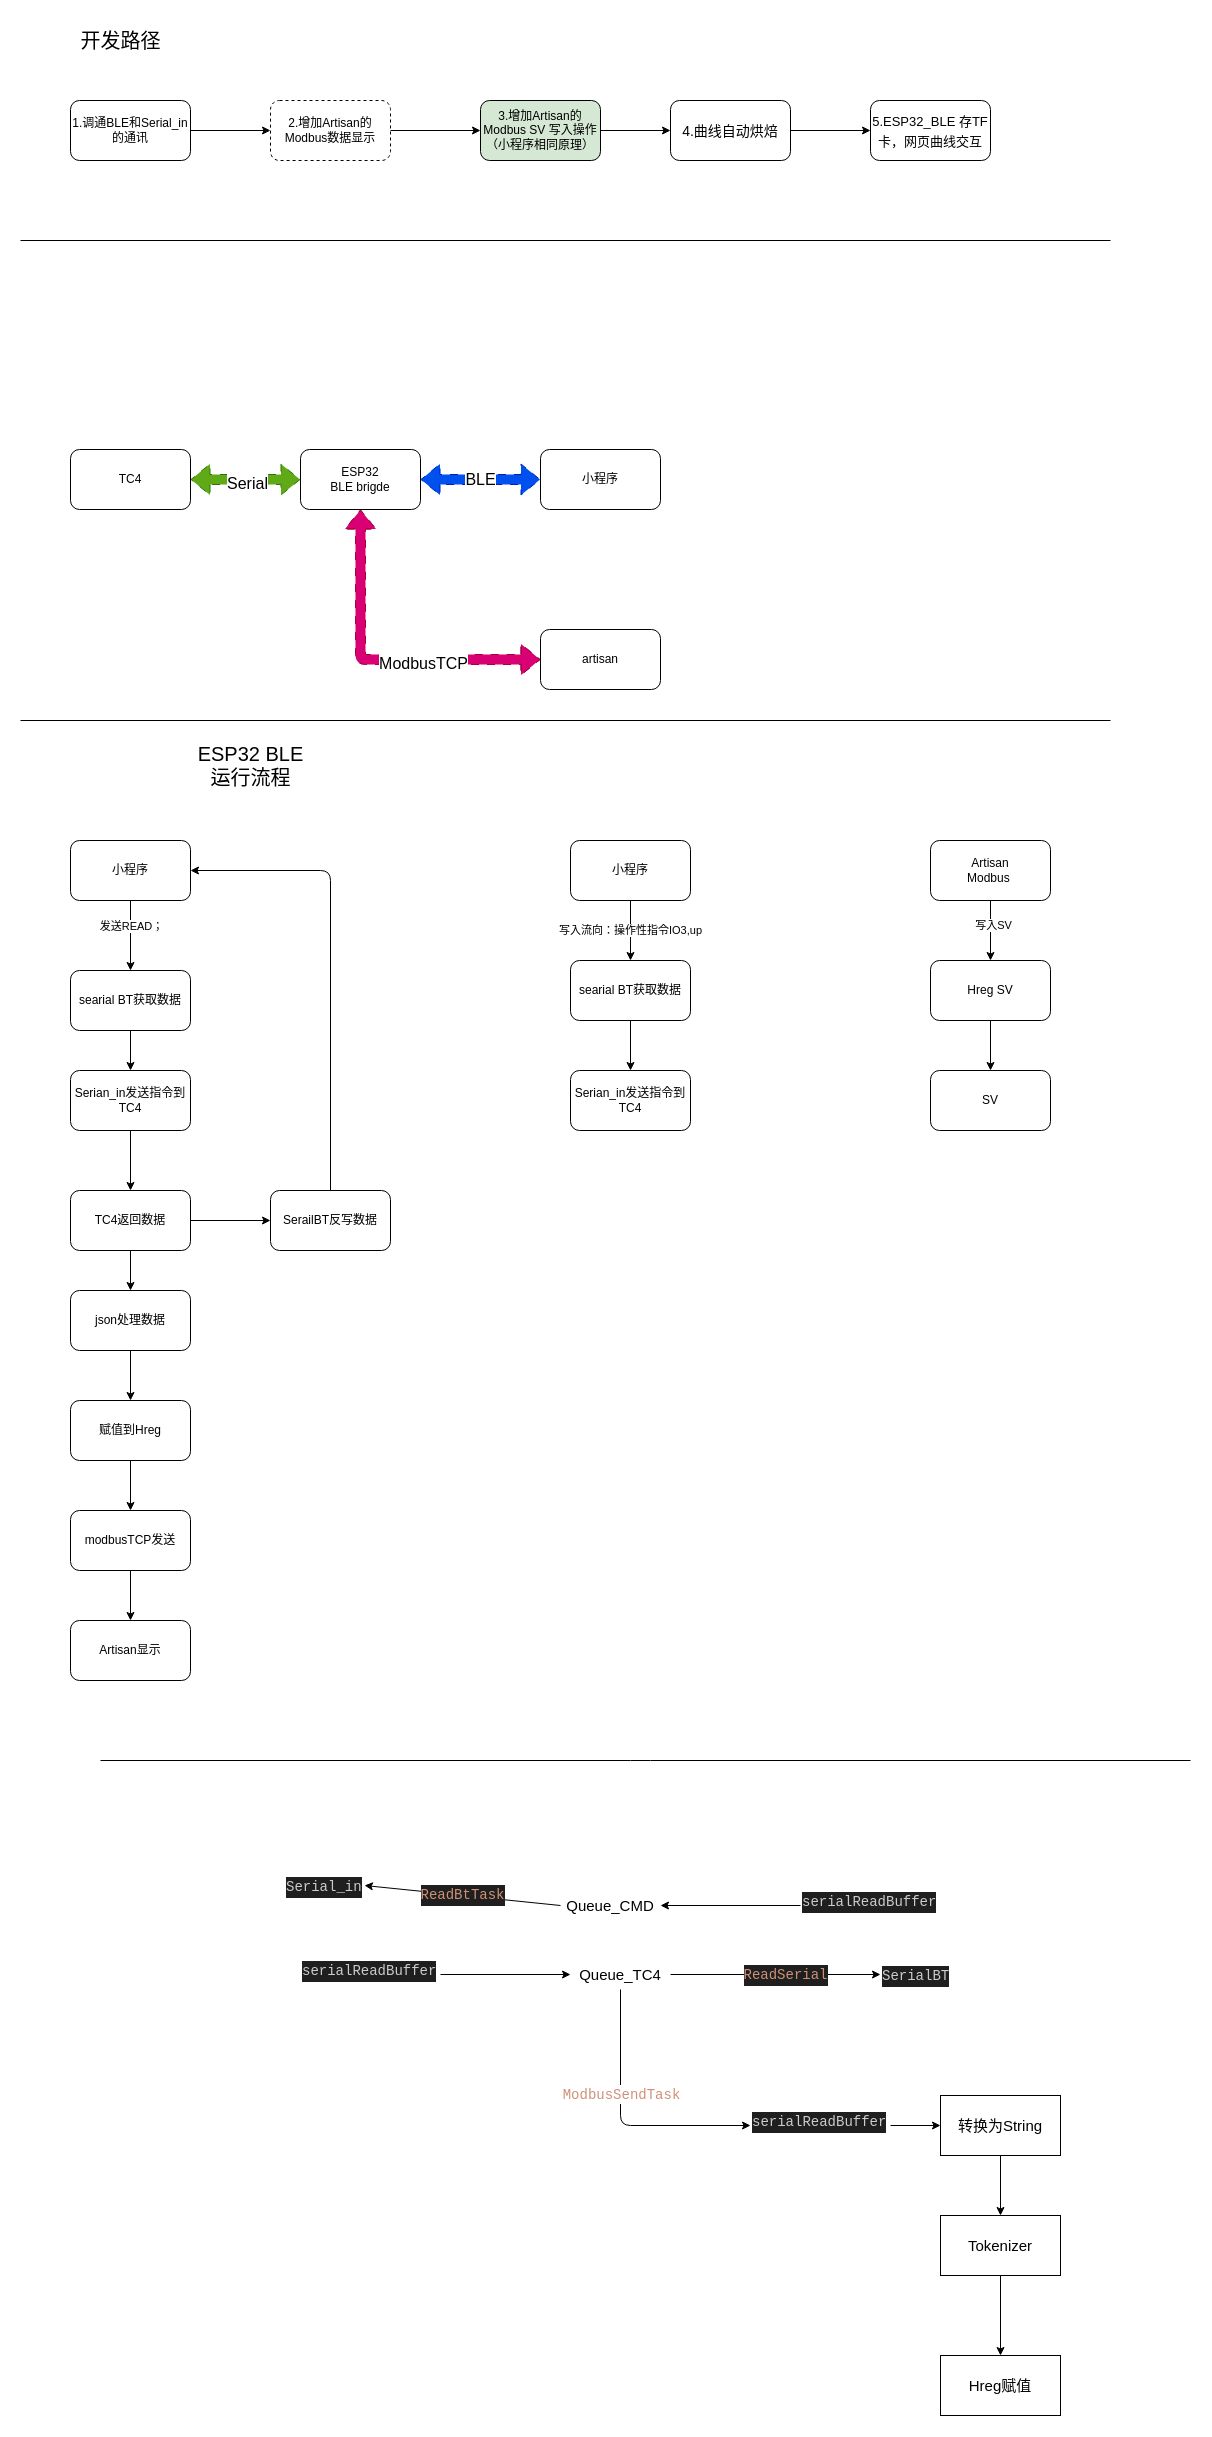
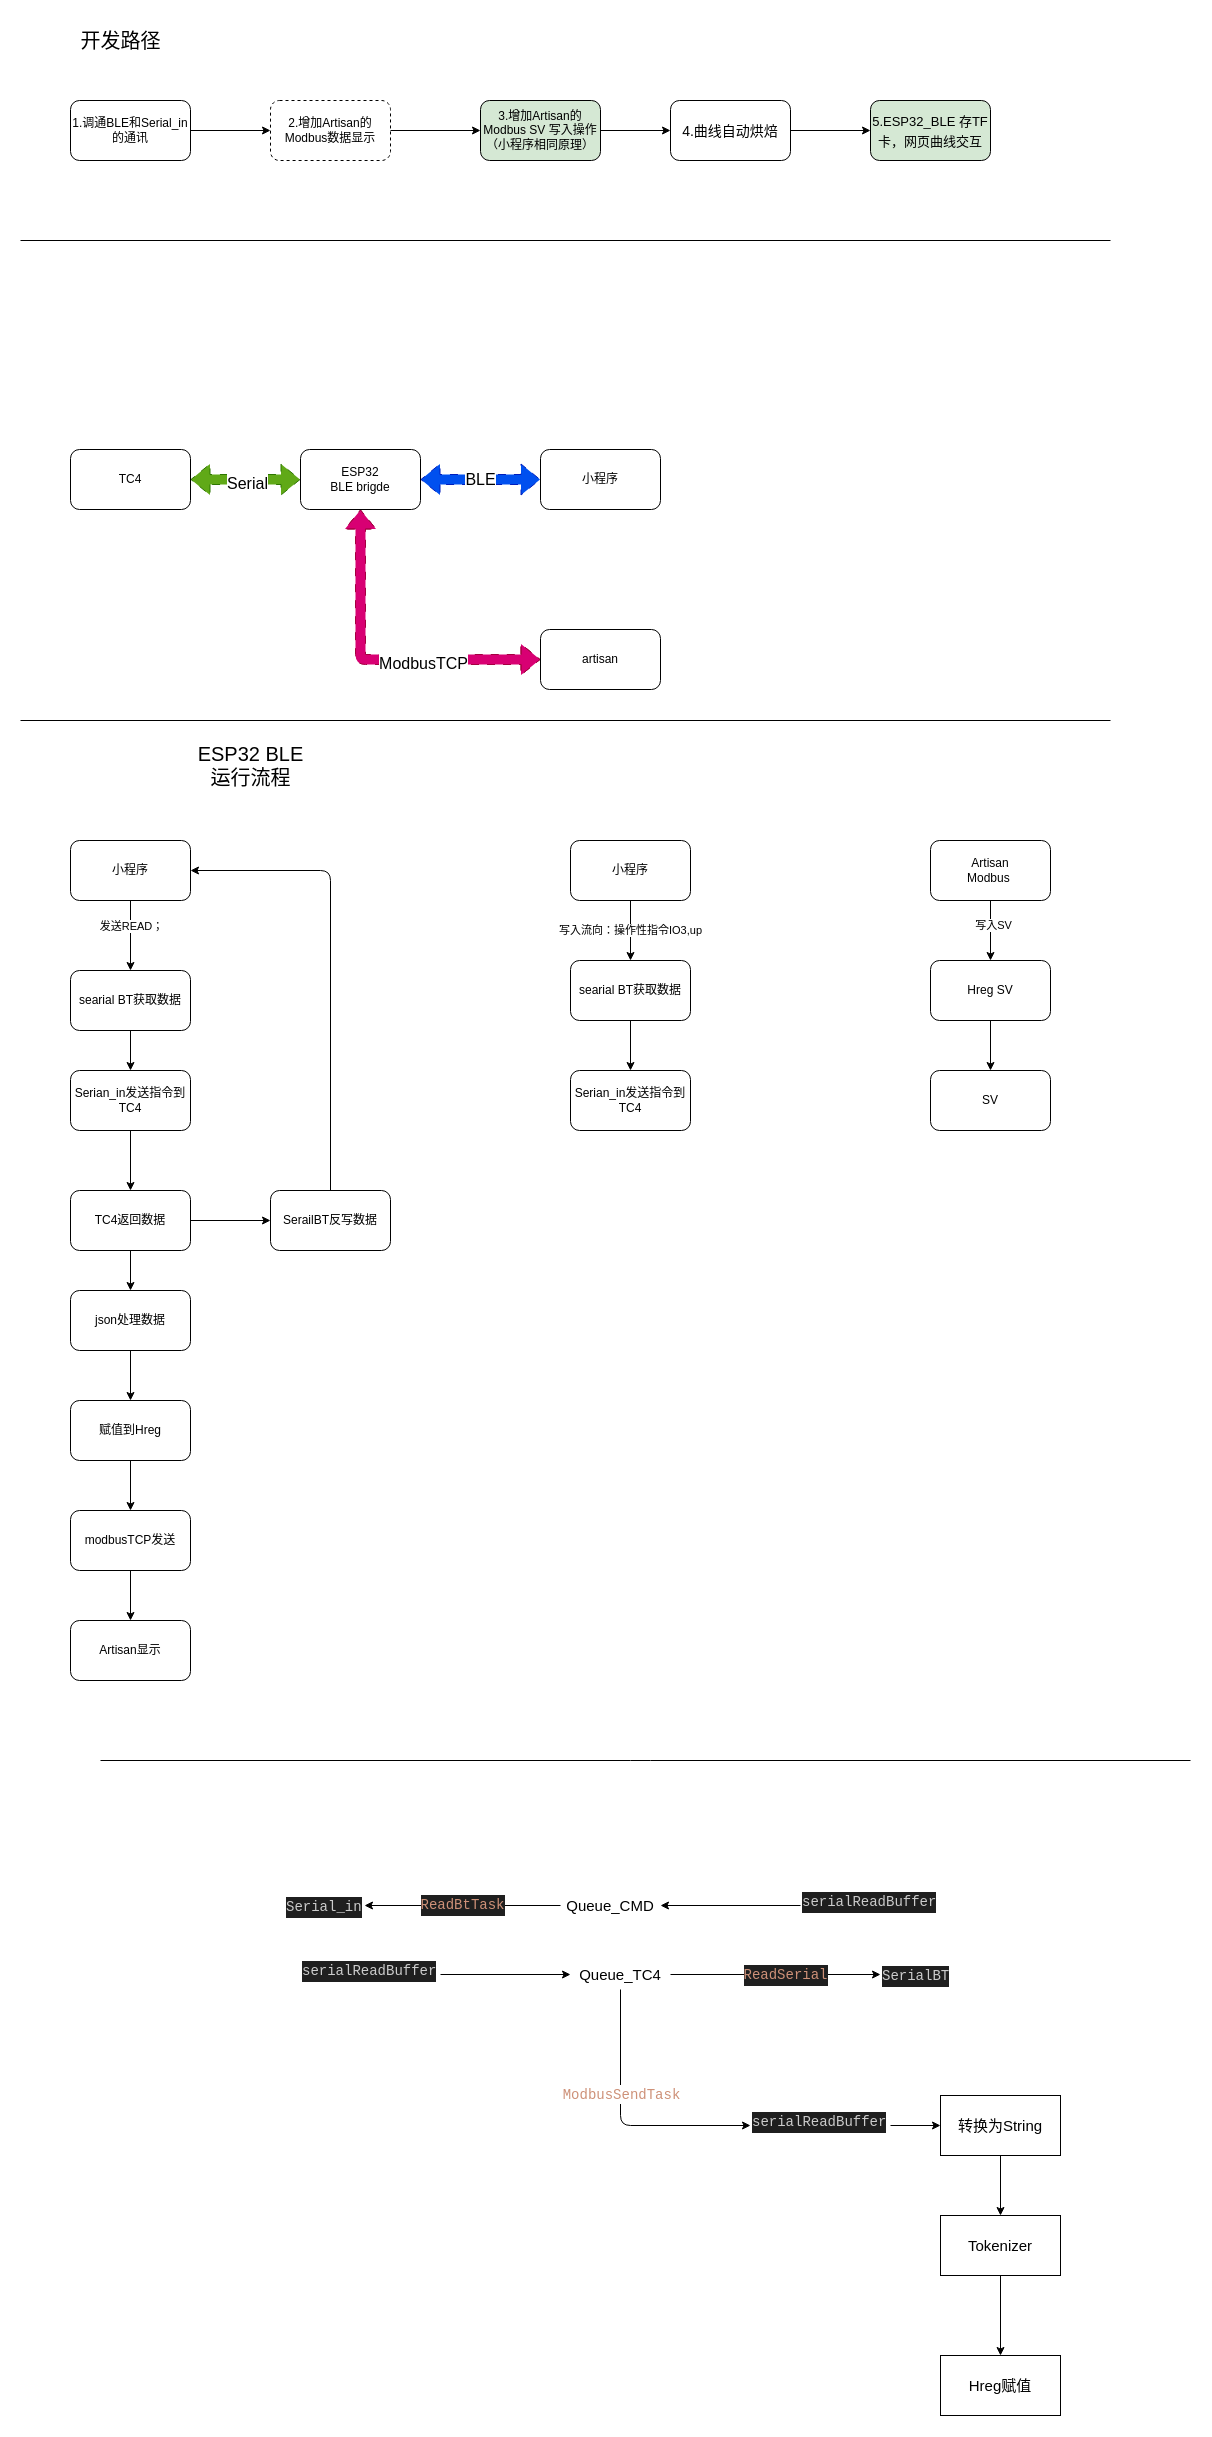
(931, 131) -> (931, 131)
(325, 1886) -> (325, 1906)
